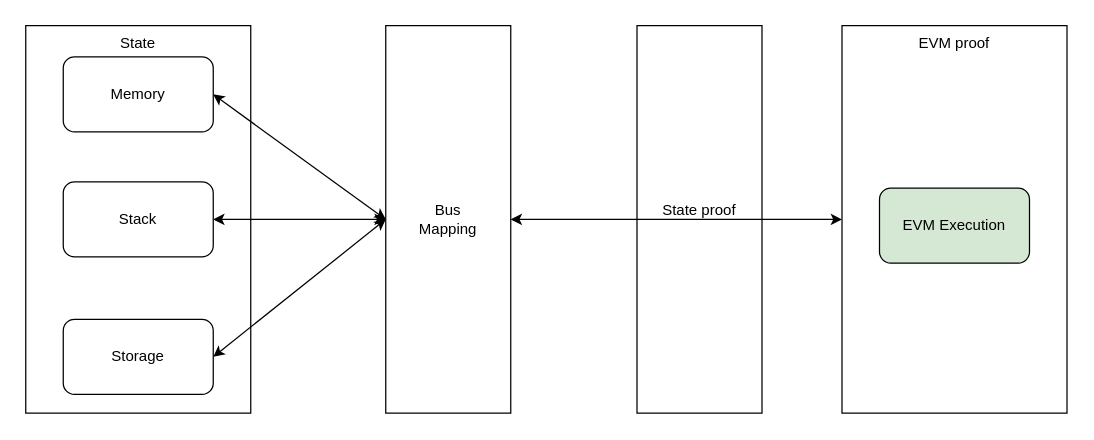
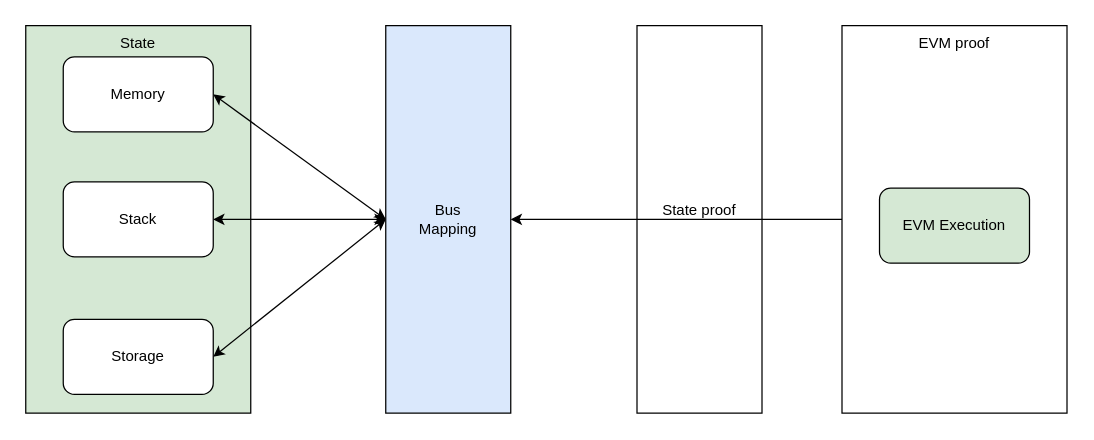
(138, 43) -> (138, 43)
(448, 219) -> (448, 219)
(832, 219) -> (835, 219)
